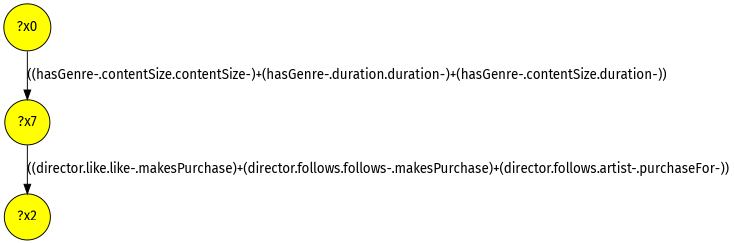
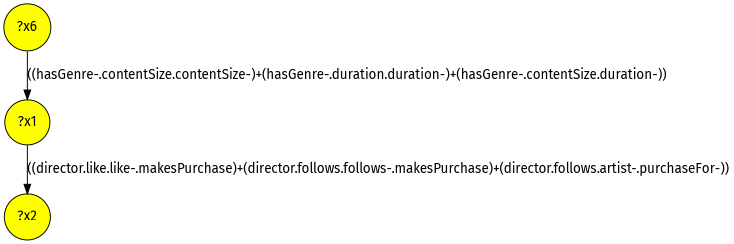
(27, 27) -> (27, 27)
(27, 122) -> (27, 122)
